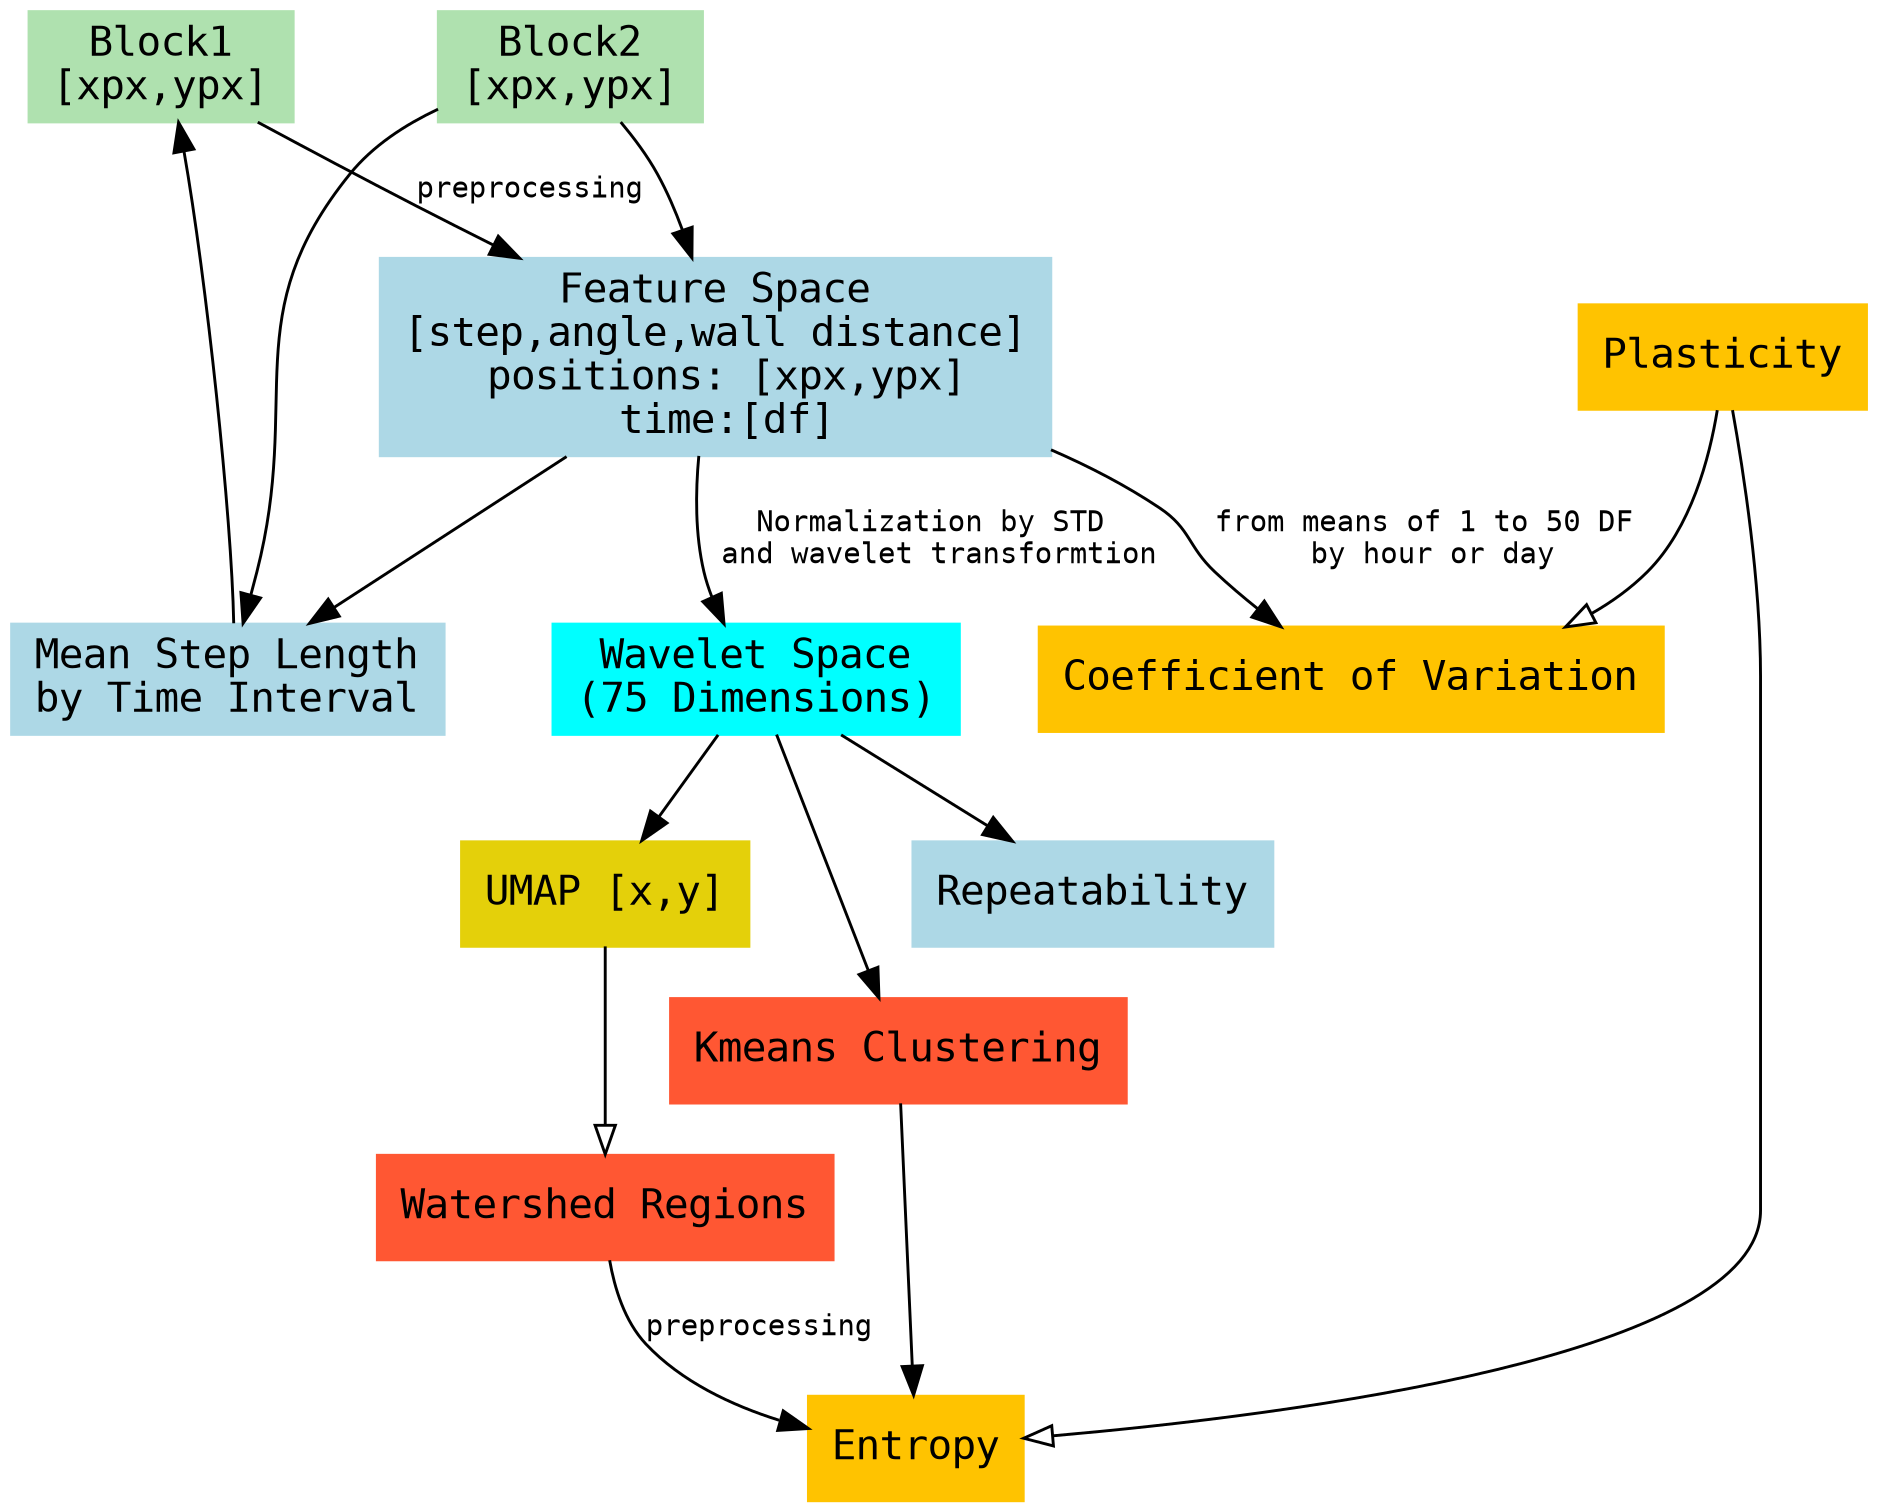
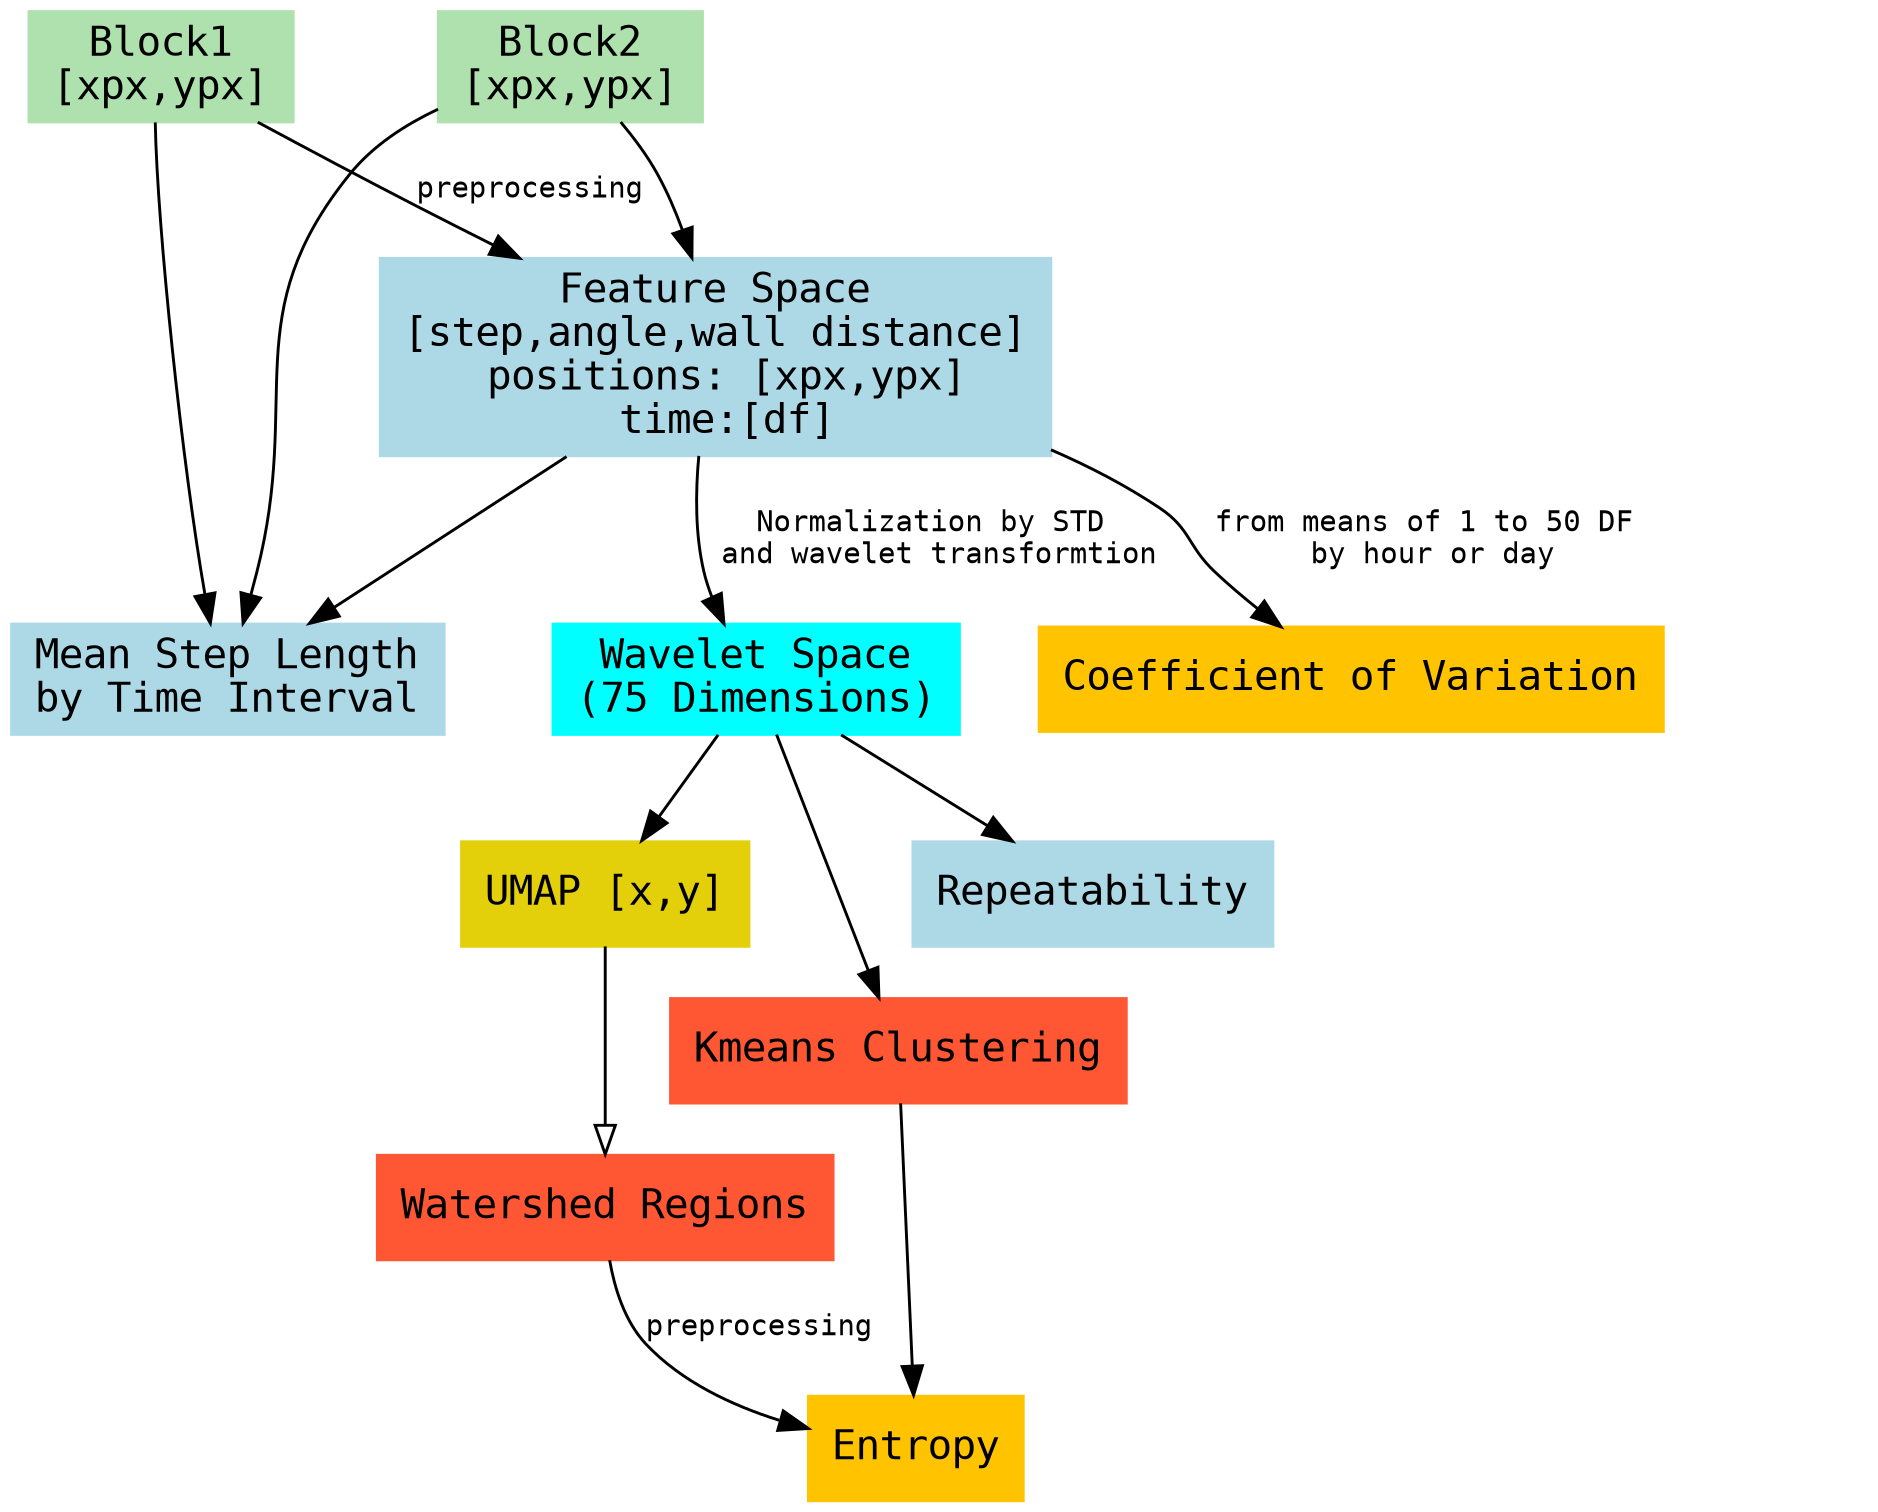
(1723, 357) -> none
(216, 387) -> (173, 359)
